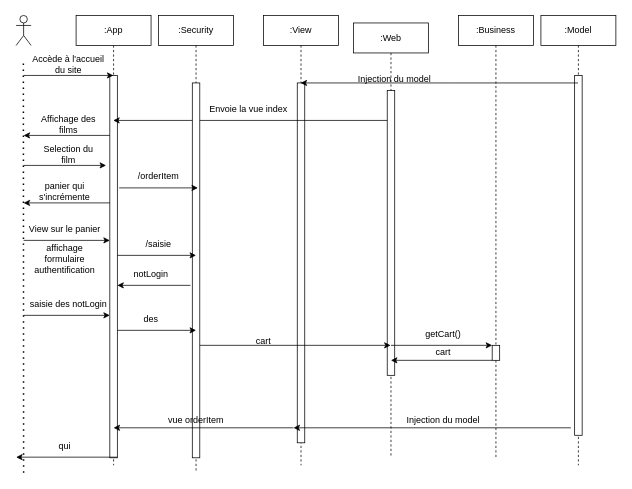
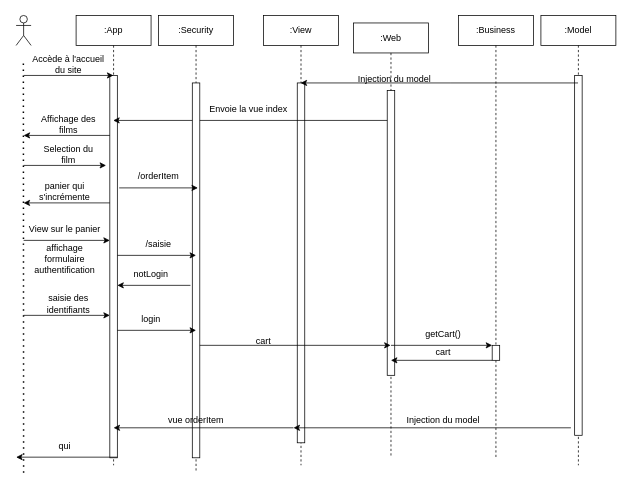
(69, 304) -> (69, 304)
(151, 319) -> (151, 319)
